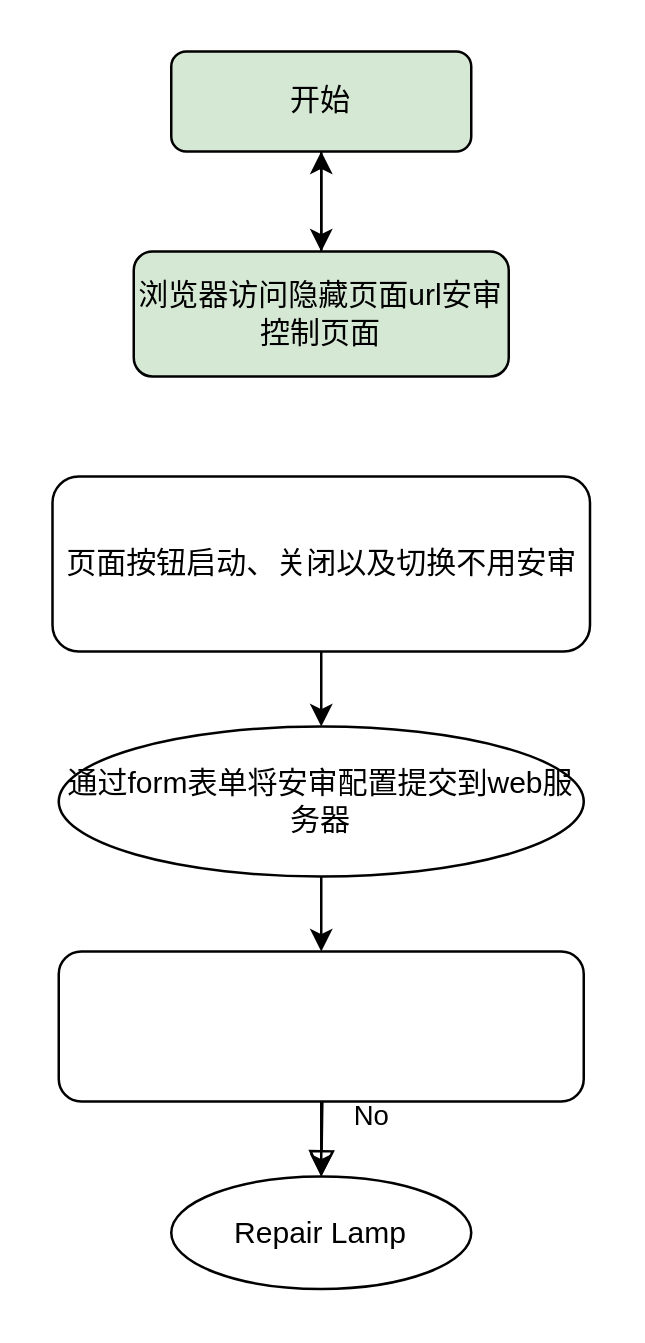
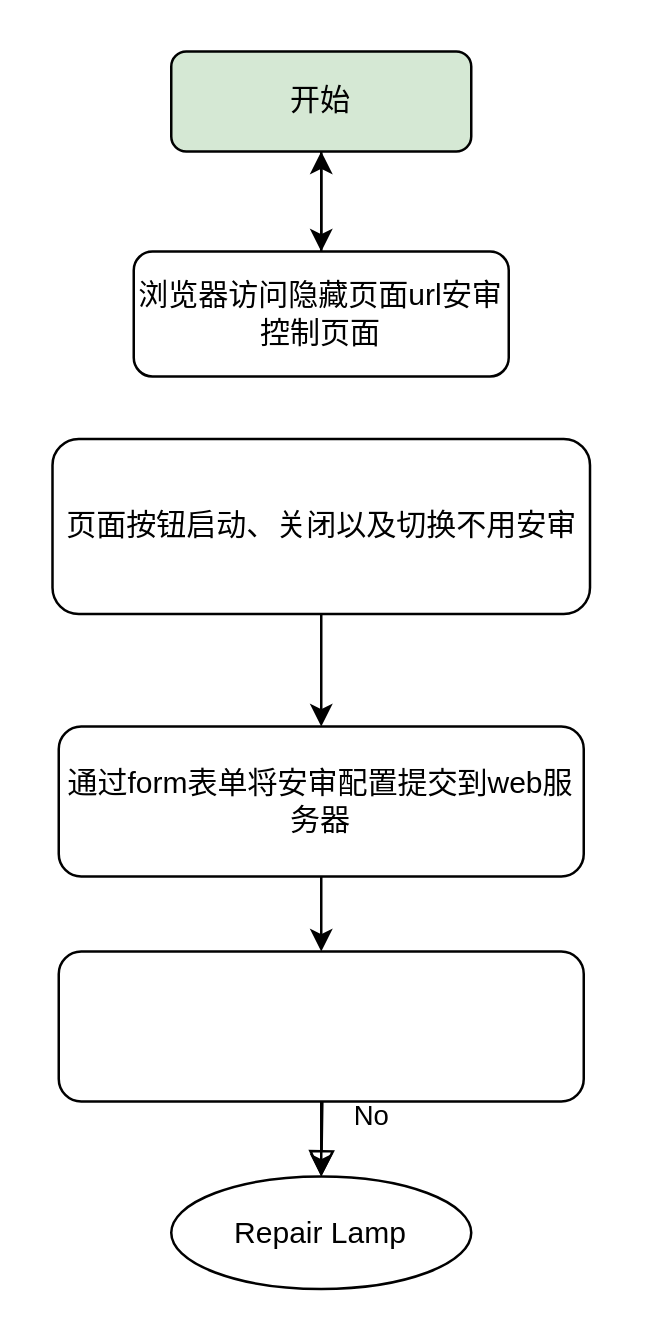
(321, 314) -> (321, 314)
(321, 564) -> (321, 526)
(321, 801) -> (321, 801)
